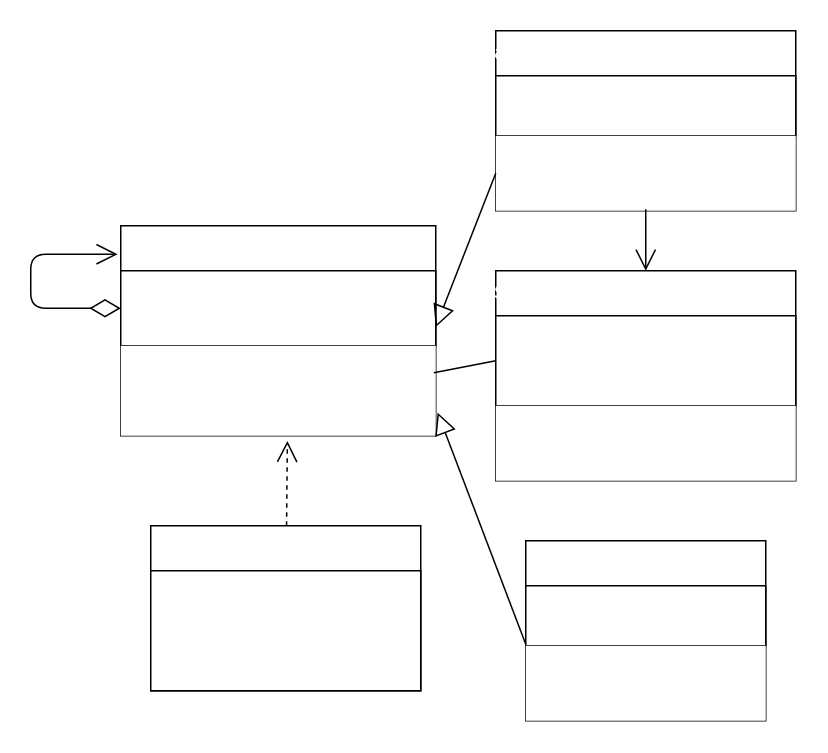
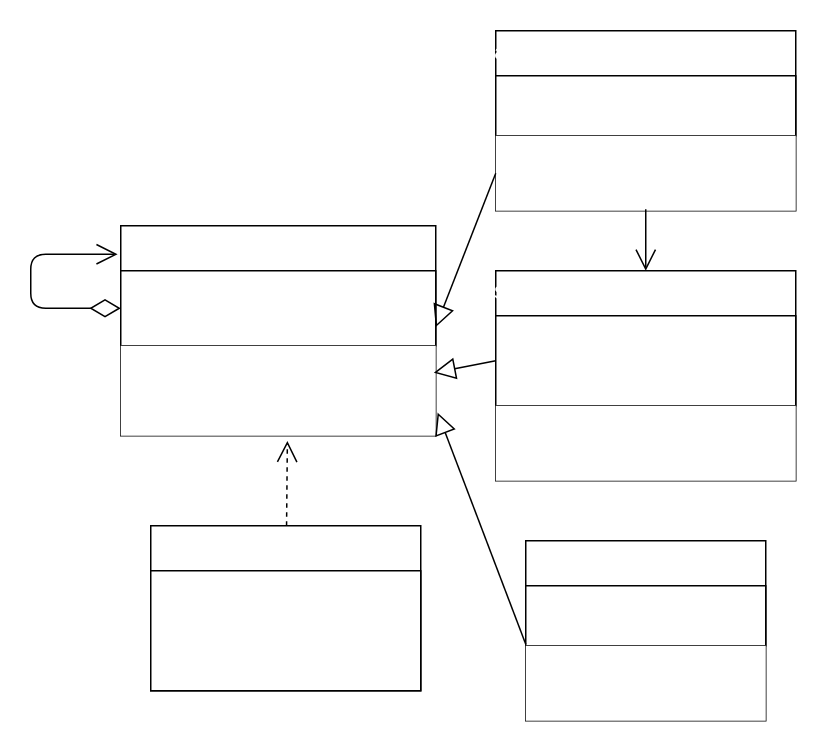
(448, 370) -> (456, 369)
